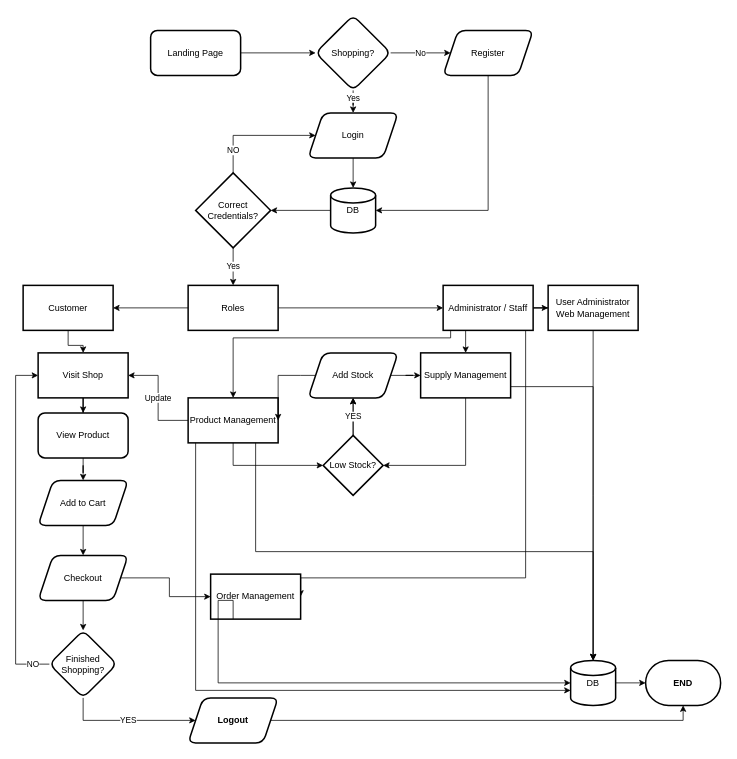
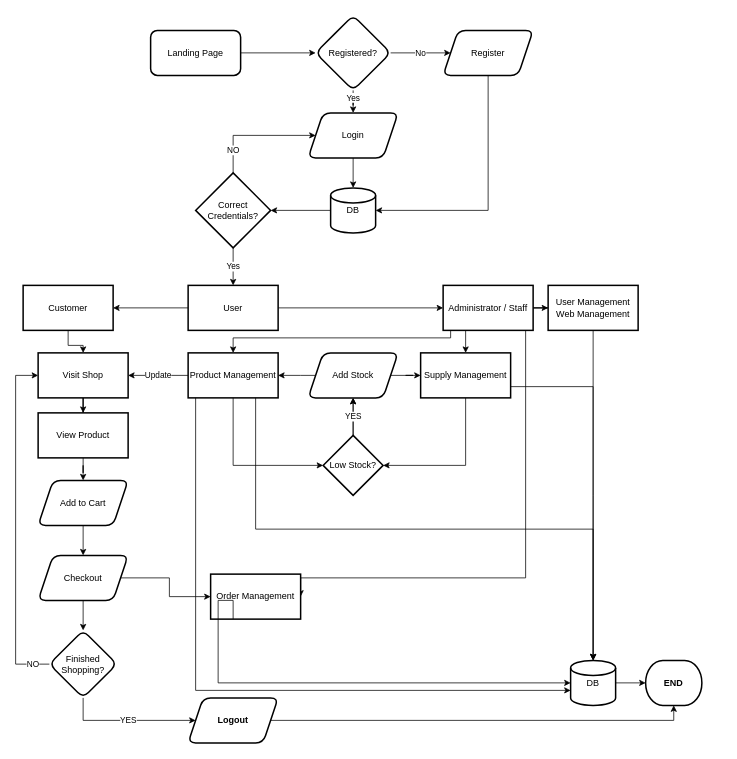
(353, 53) -> (353, 53)
(233, 308) -> (233, 308)
(593, 308) -> (593, 308)
(233, 420) -> (233, 375)
(83, 435) -> (83, 435)
(683, 683) -> (674, 683)
